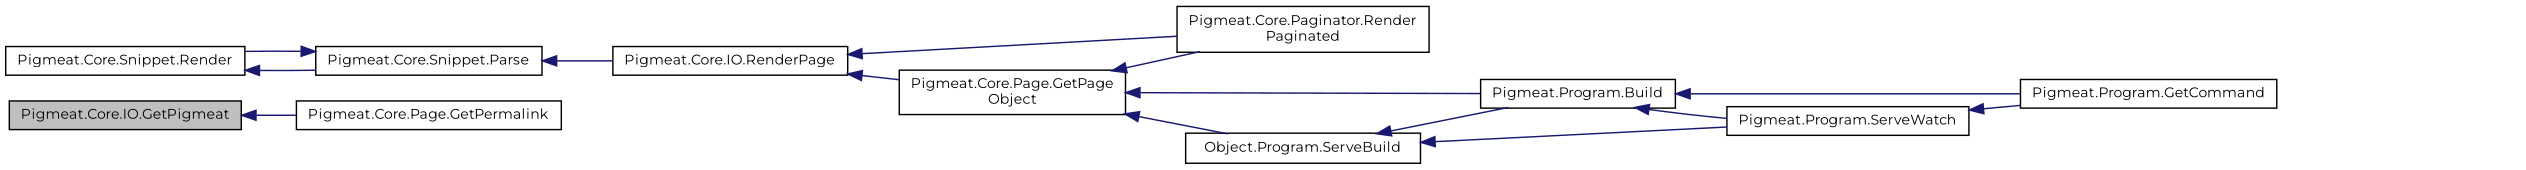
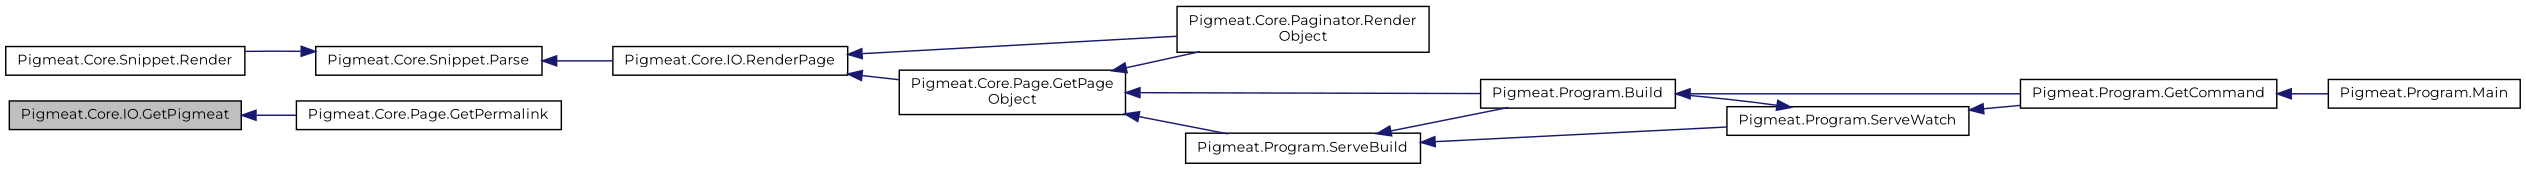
(1303, 29) -> (1303, 29)
(288, 71) -> none
none -> (2424, 94)
(1688, 114) -> (1726, 99)
(1303, 148) -> (1303, 148)
